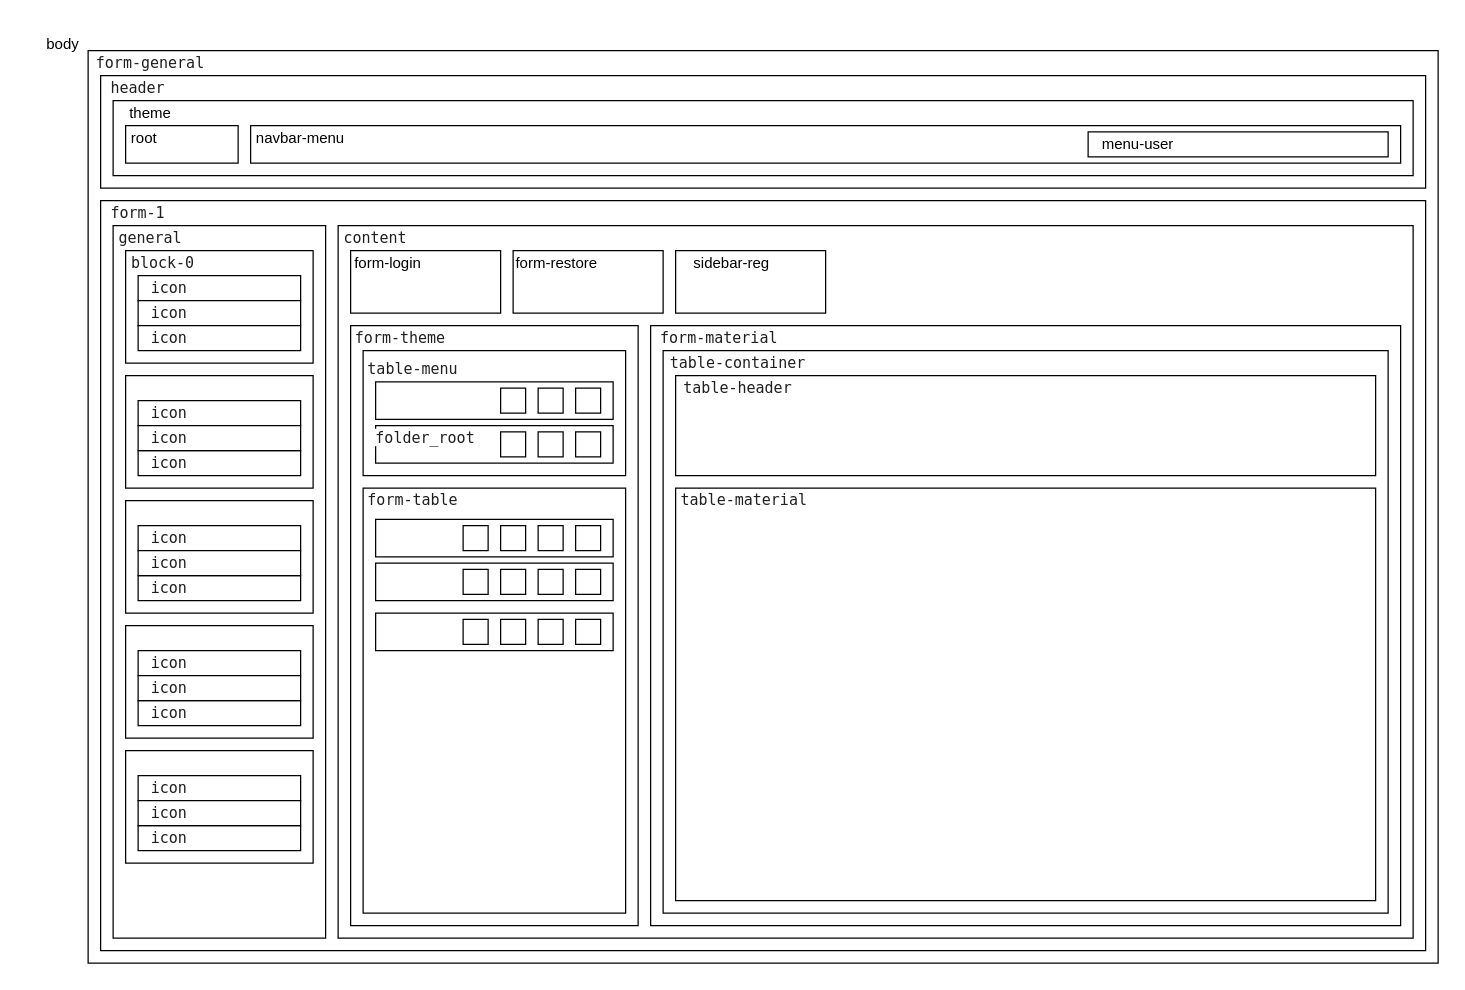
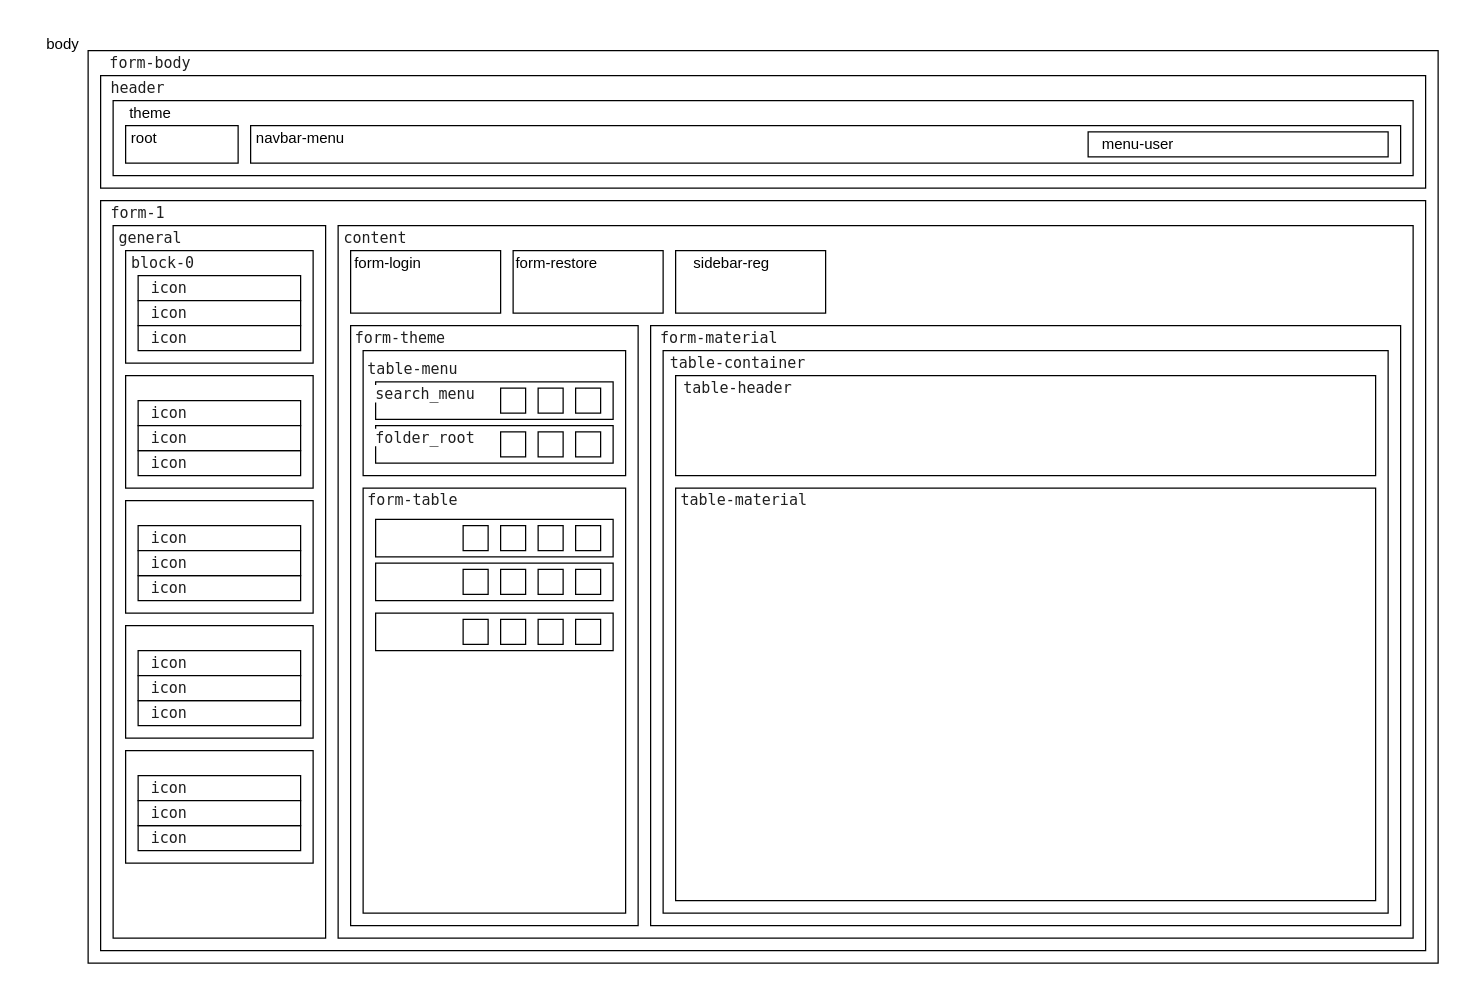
(151, 63) -> (151, 63)
none -> (426, 394)
